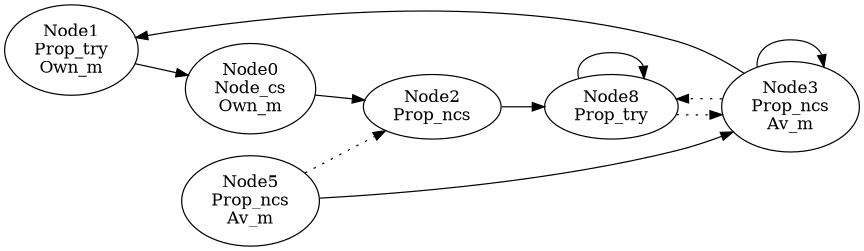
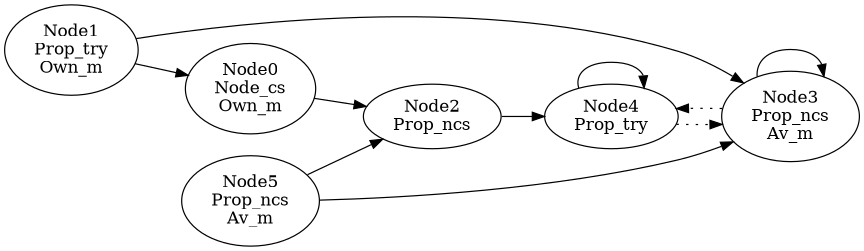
(450, 11) -> (438, 18)
(611, 107) -> (611, 116)
(340, 155) -> (339, 160)
